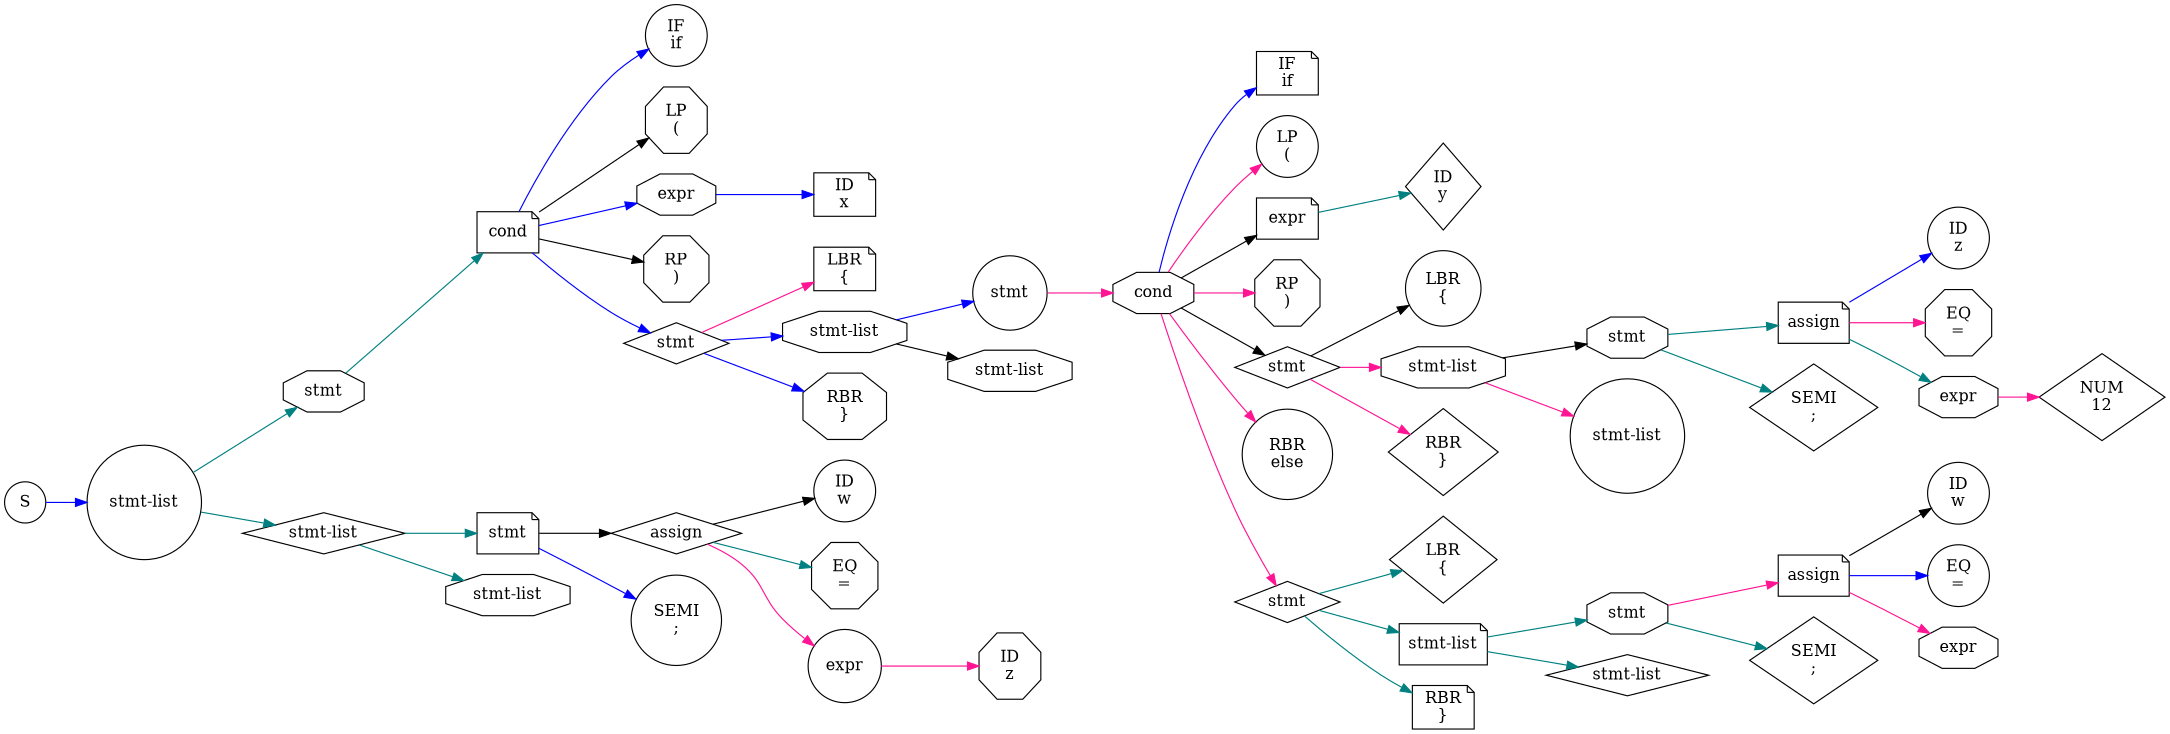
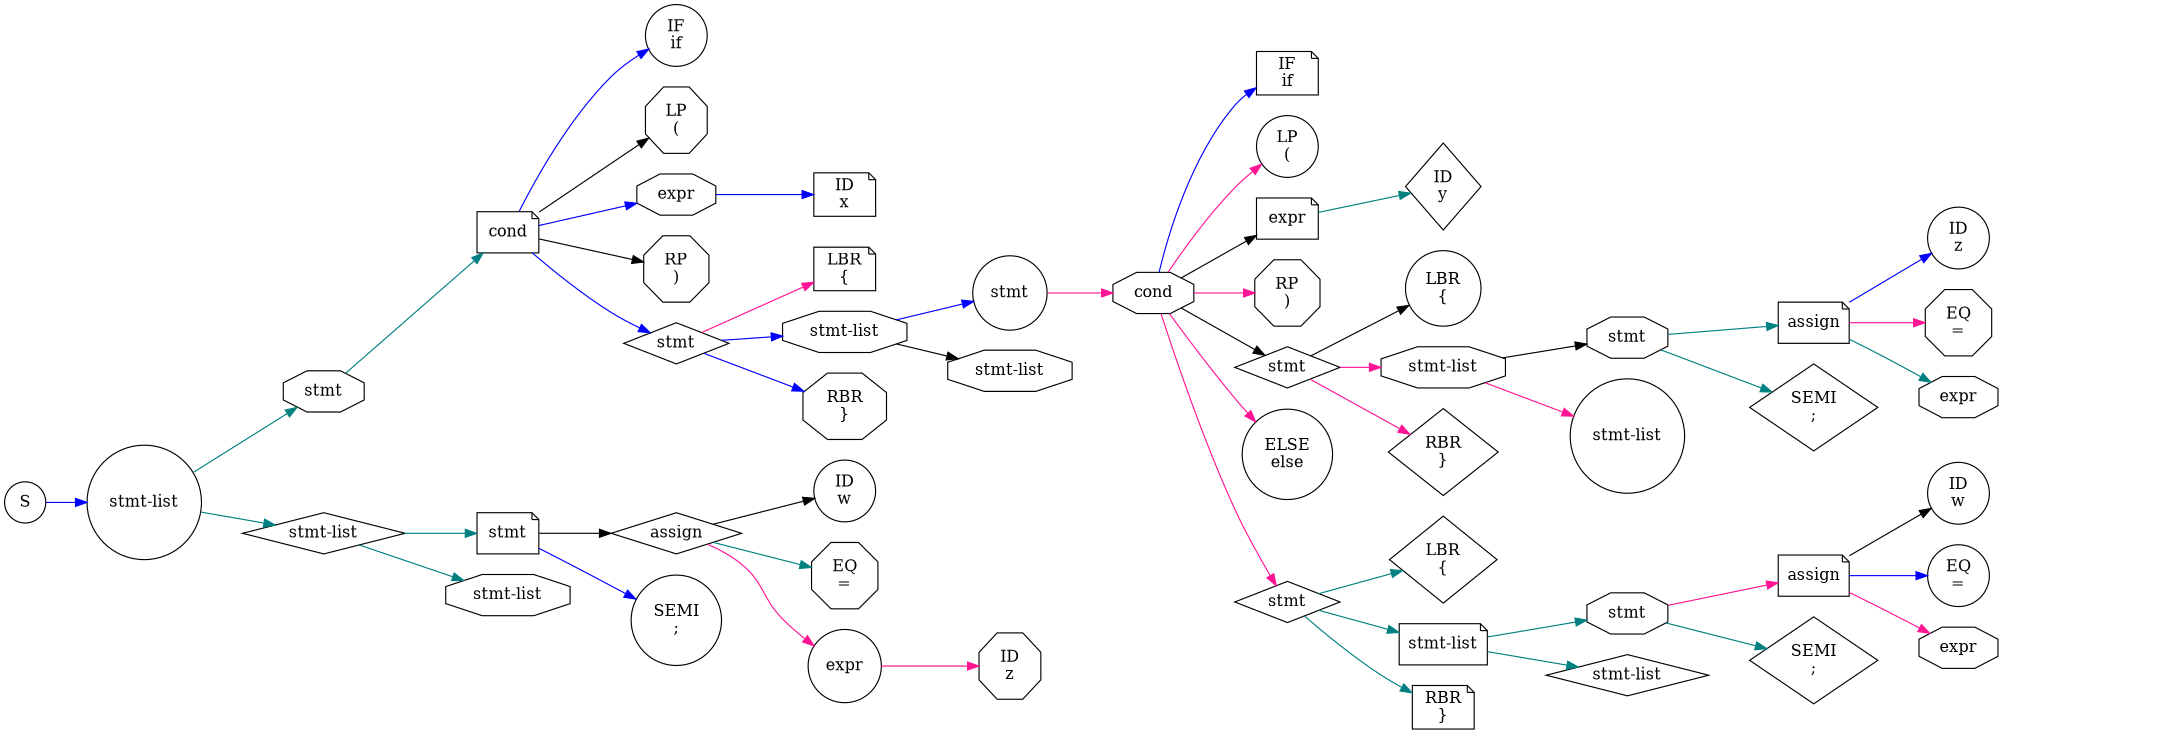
(2102, 397) -> none
(1287, 454) -> (1287, 454)
